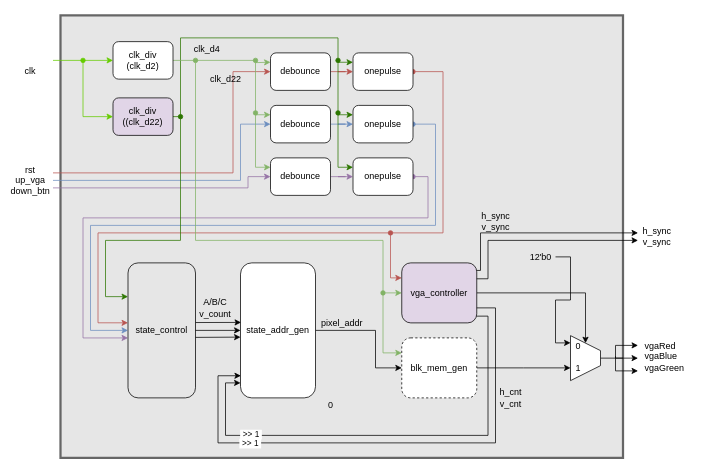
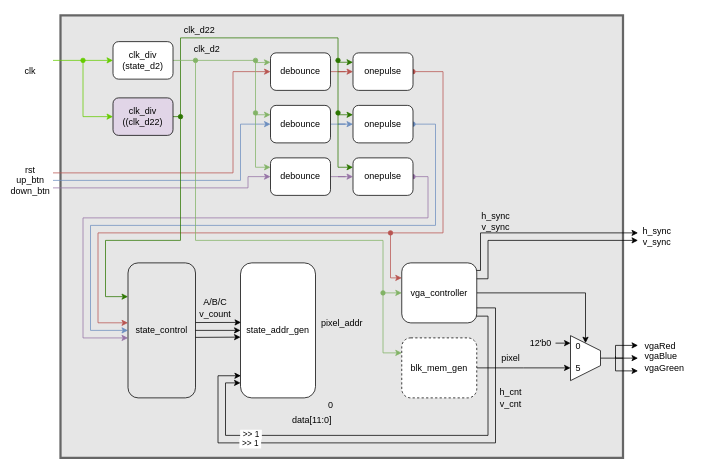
(207, 49) -> (207, 49)
(143, 60) -> (143, 60)
(225, 79) -> (199, 30)
(30, 180) -> (30, 180)
(540, 257) -> (540, 343)
(439, 293) -> (439, 293)
(364, 330) -> none
(578, 357) -> (578, 357)
none -> (510, 358)
none -> (312, 420)
